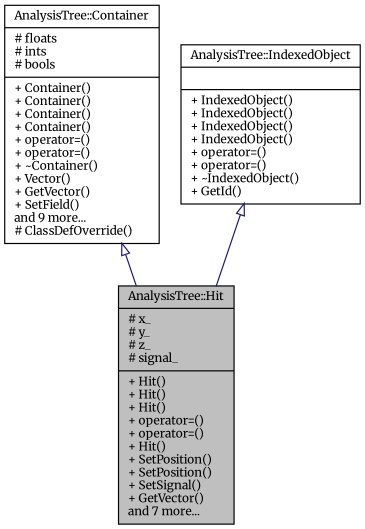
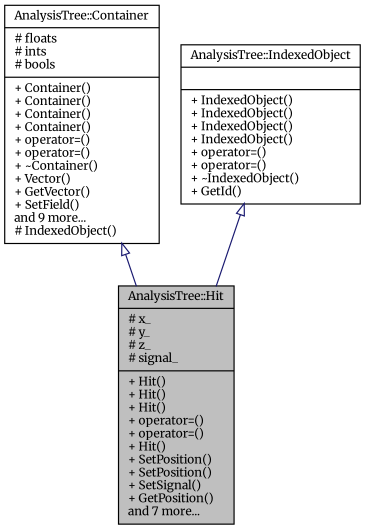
(74, 231) -> (66, 231)
(166, 499) -> (171, 499)
